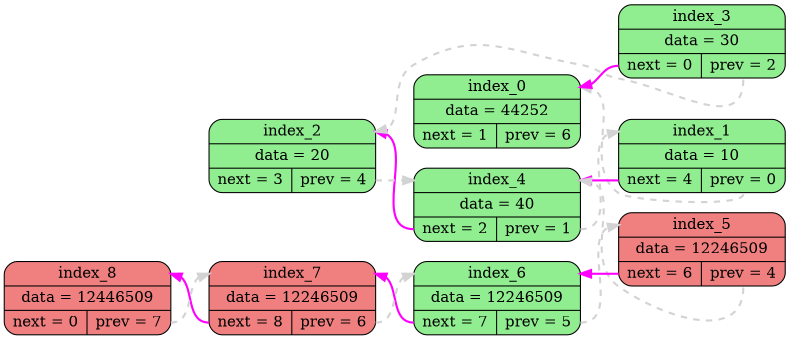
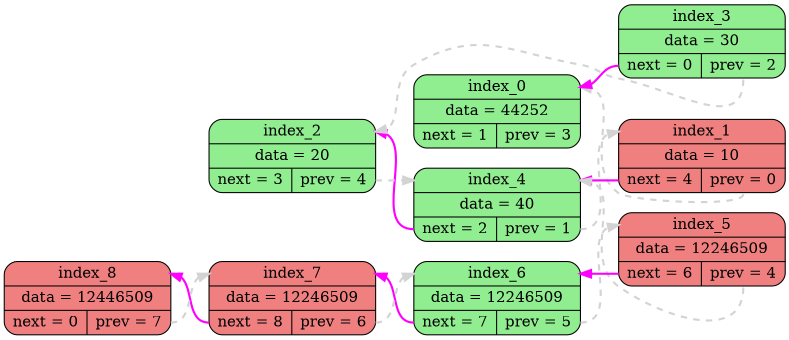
(539, 135) -> (539, 135)
(702, 156) -> (702, 156)
